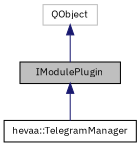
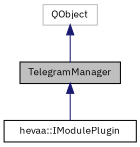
(70, 73) -> (70, 73)
(70, 131) -> (70, 131)
